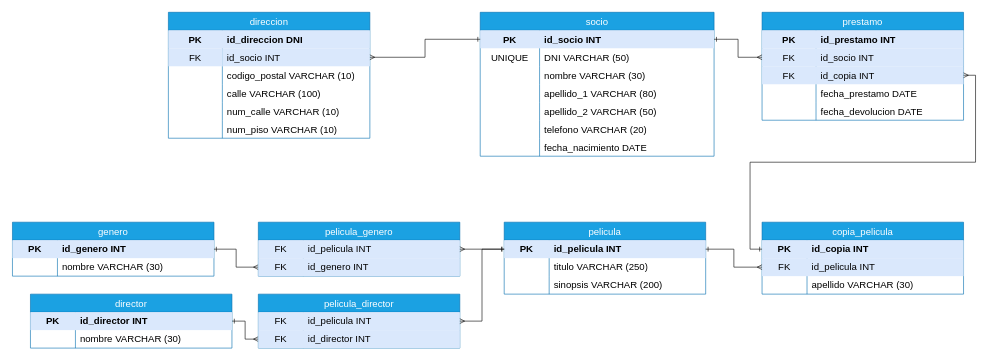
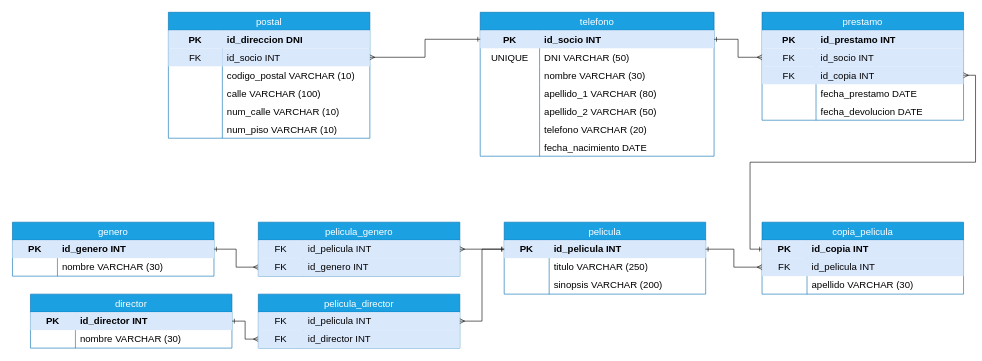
(269, 22) -> (269, 22)
(597, 22) -> (597, 22)
